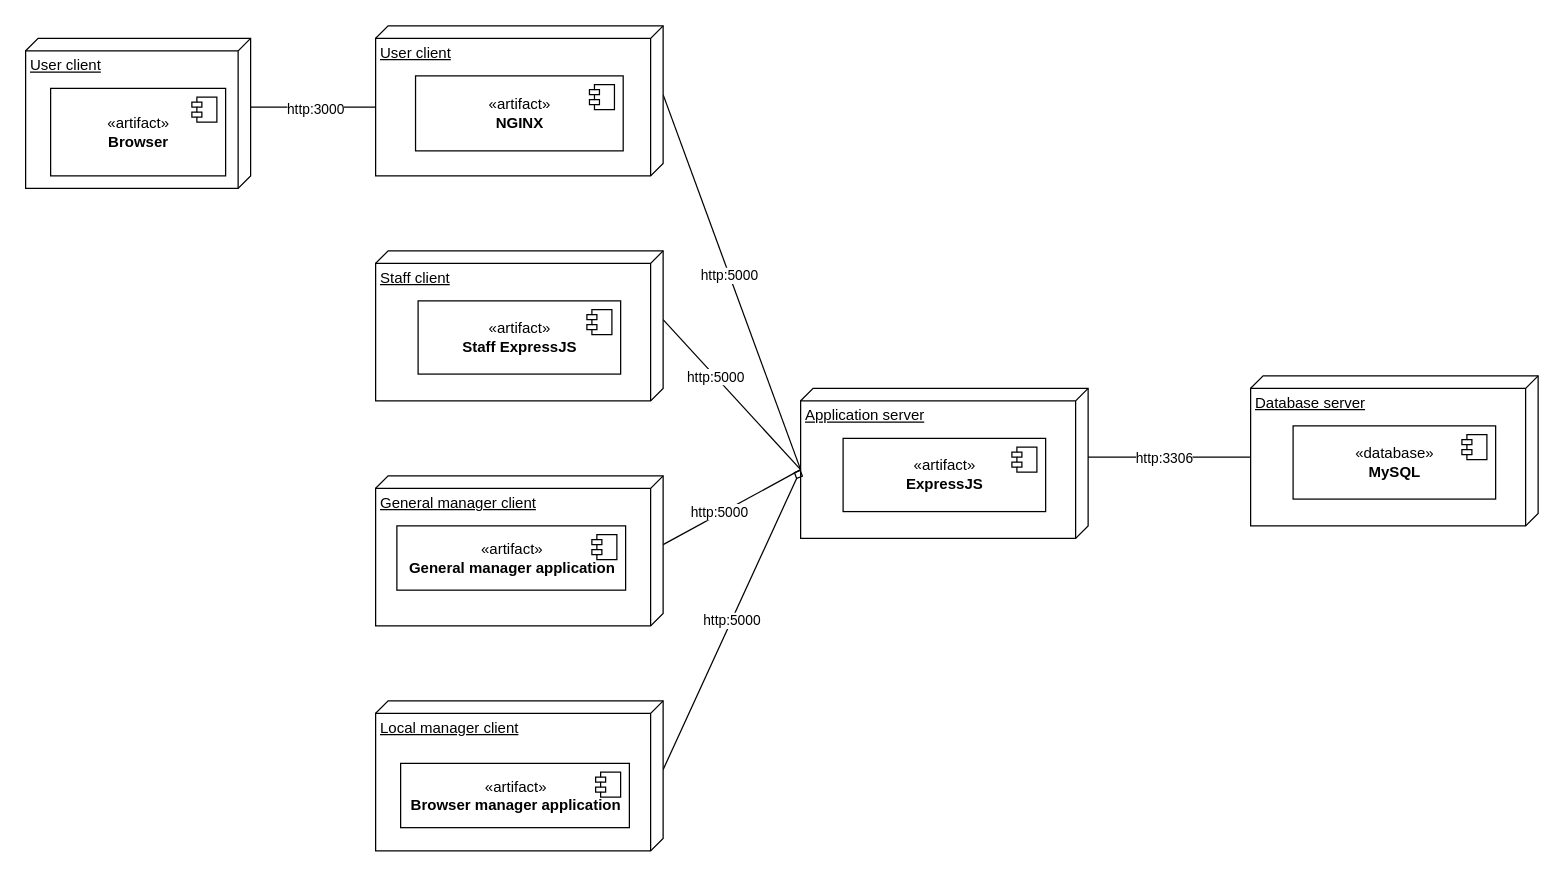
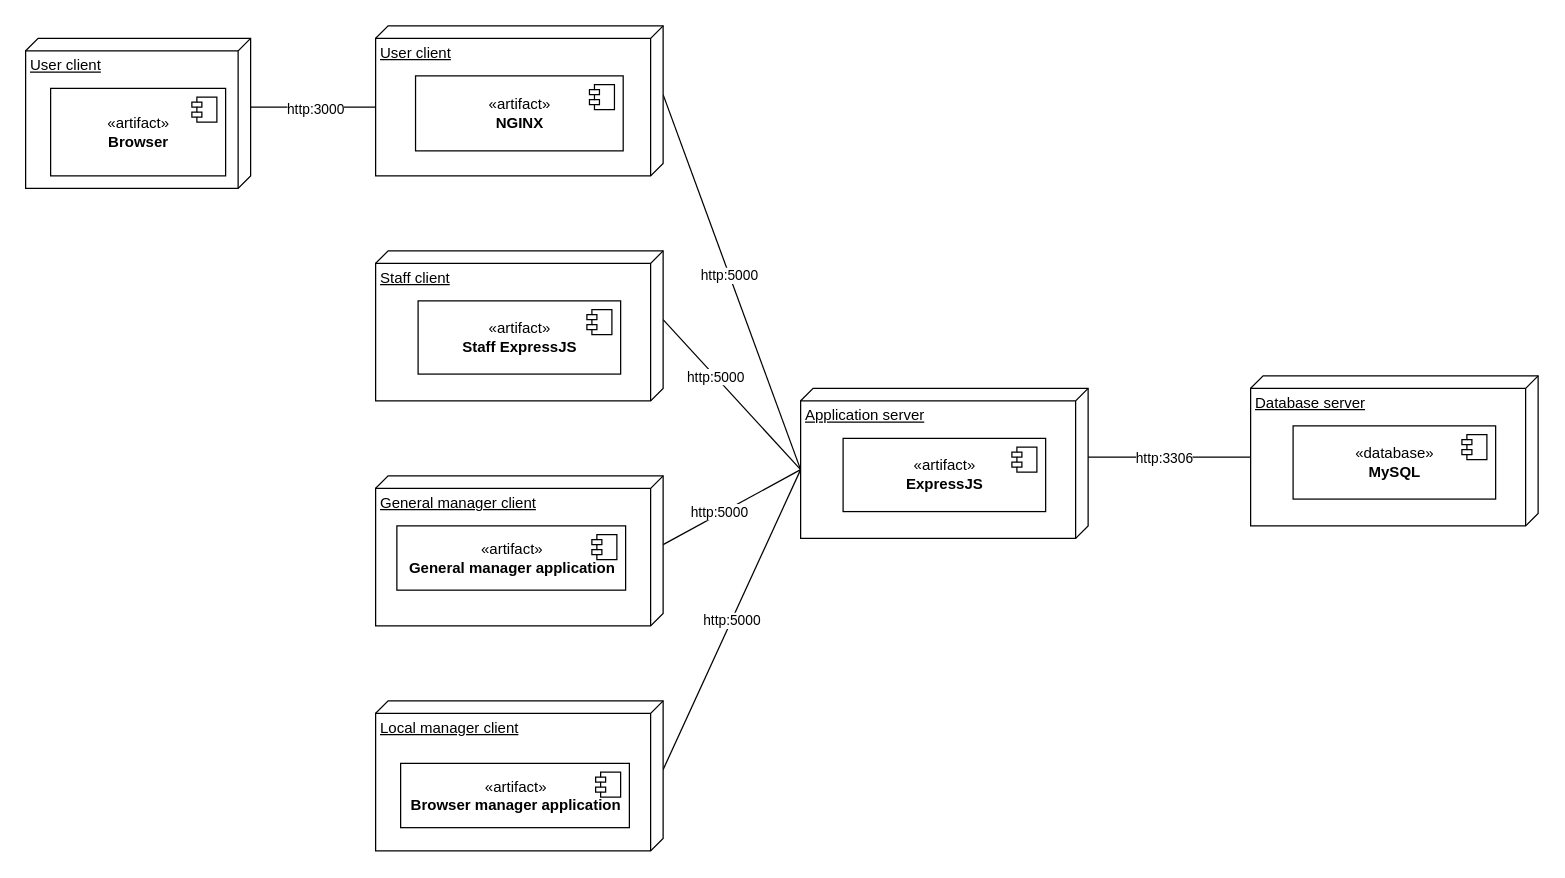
(796, 479) -> (798, 476)
